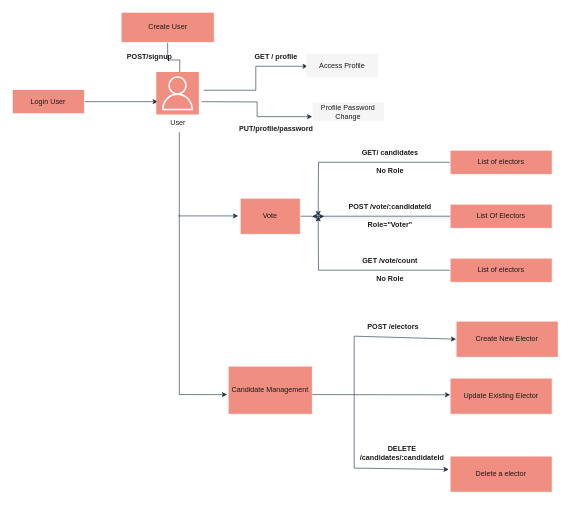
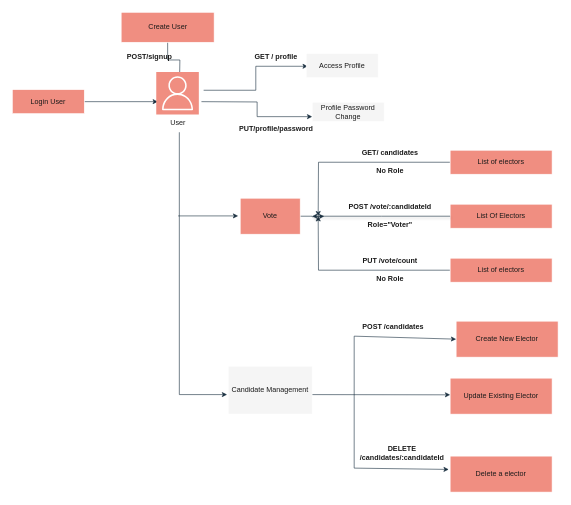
(390, 261) -> (390, 261)
(393, 327) -> (393, 327)
(270, 390) -> (270, 390)
